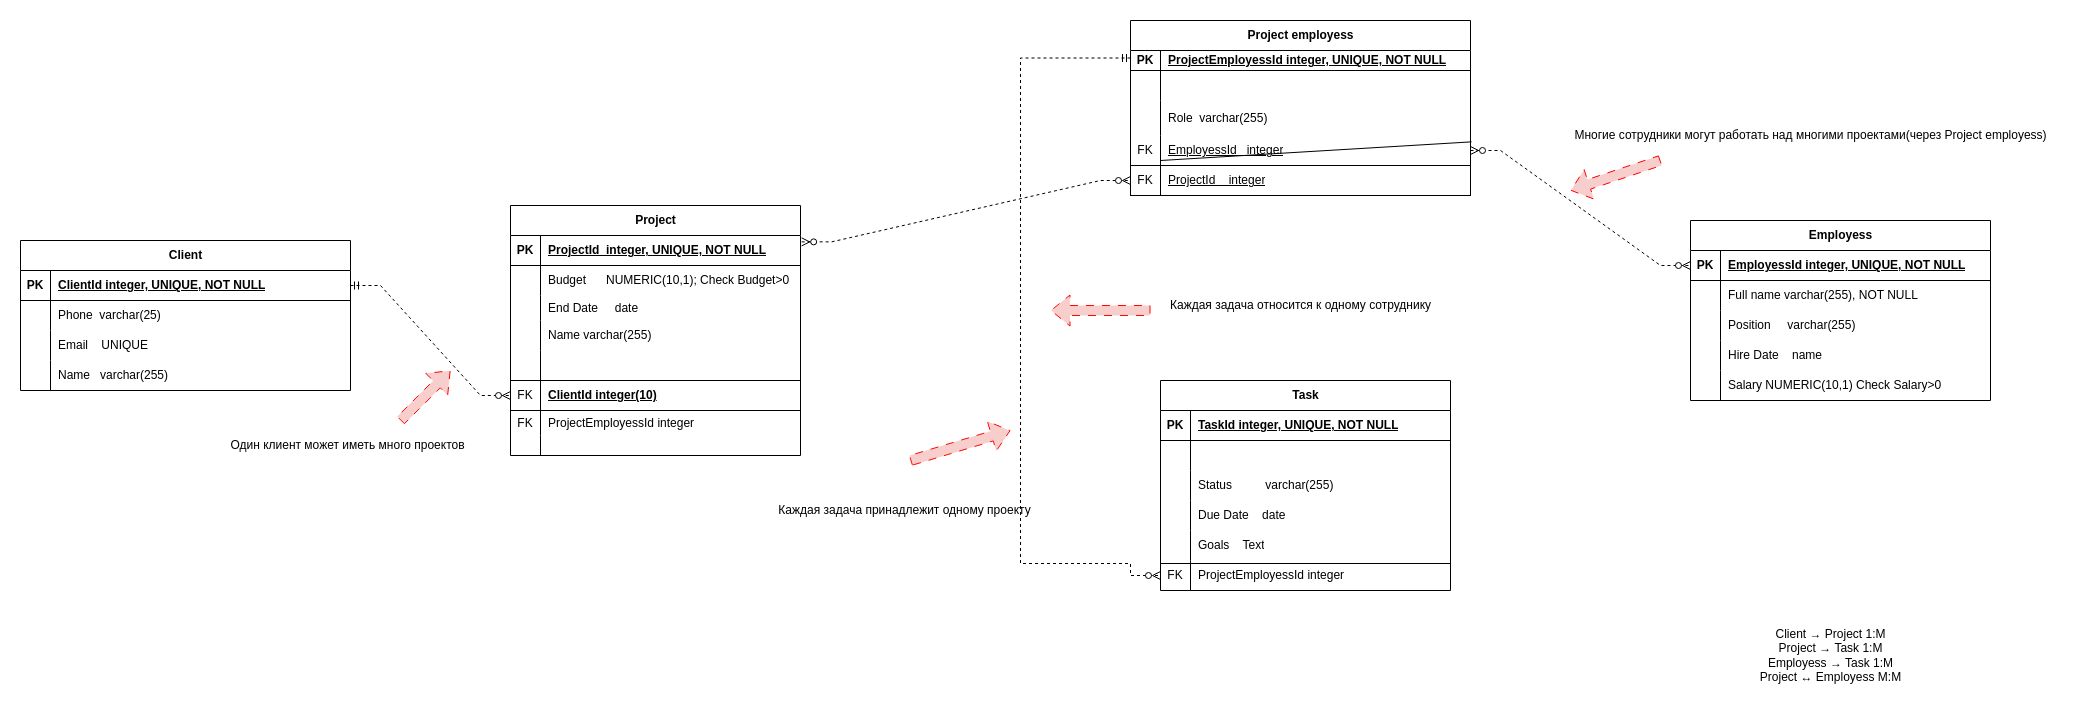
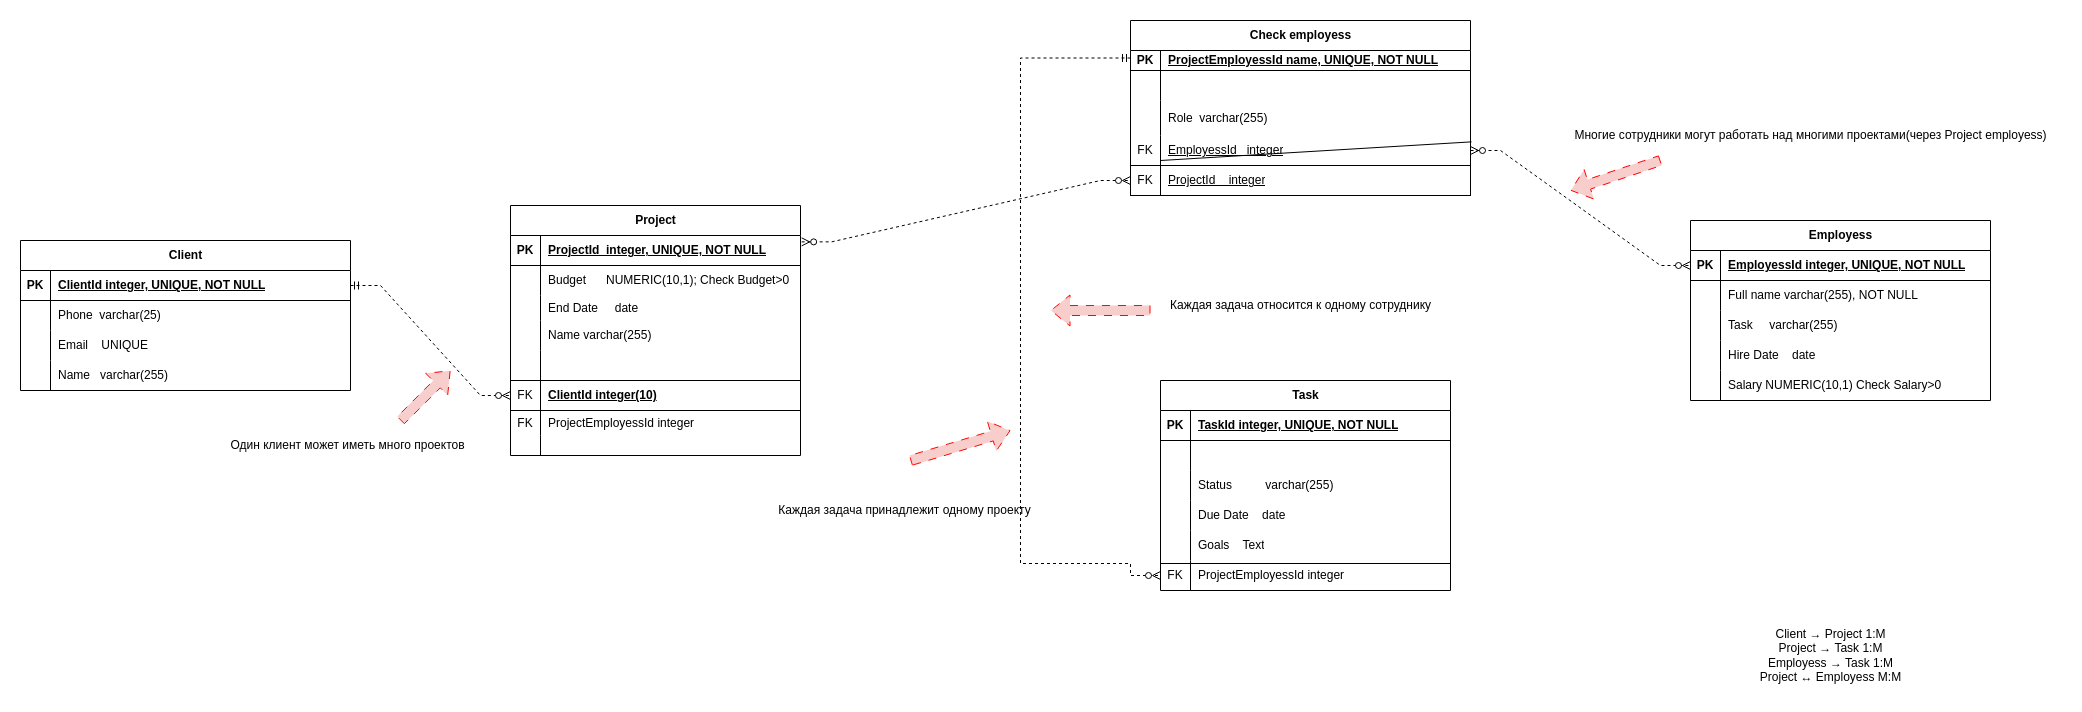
(1301, 36) -> (1301, 36)
(1304, 61) -> (1295, 61)
(1806, 326) -> (1796, 326)
(1779, 356) -> (1779, 356)
